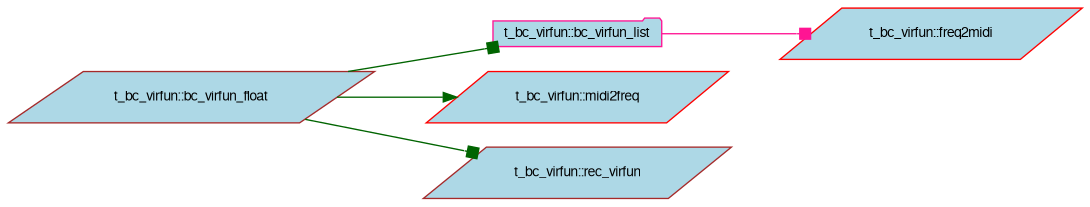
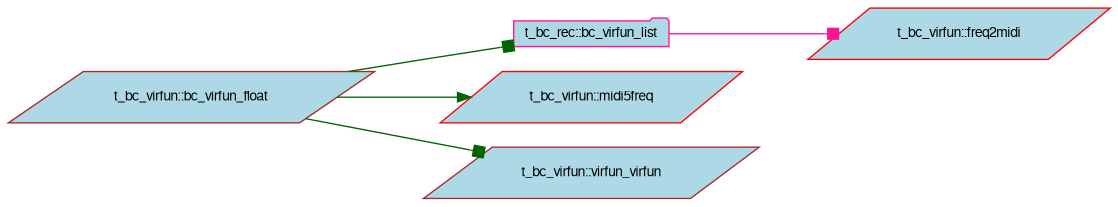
(577, 34) -> (591, 34)
(577, 97) -> (591, 97)
(577, 173) -> (591, 173)
